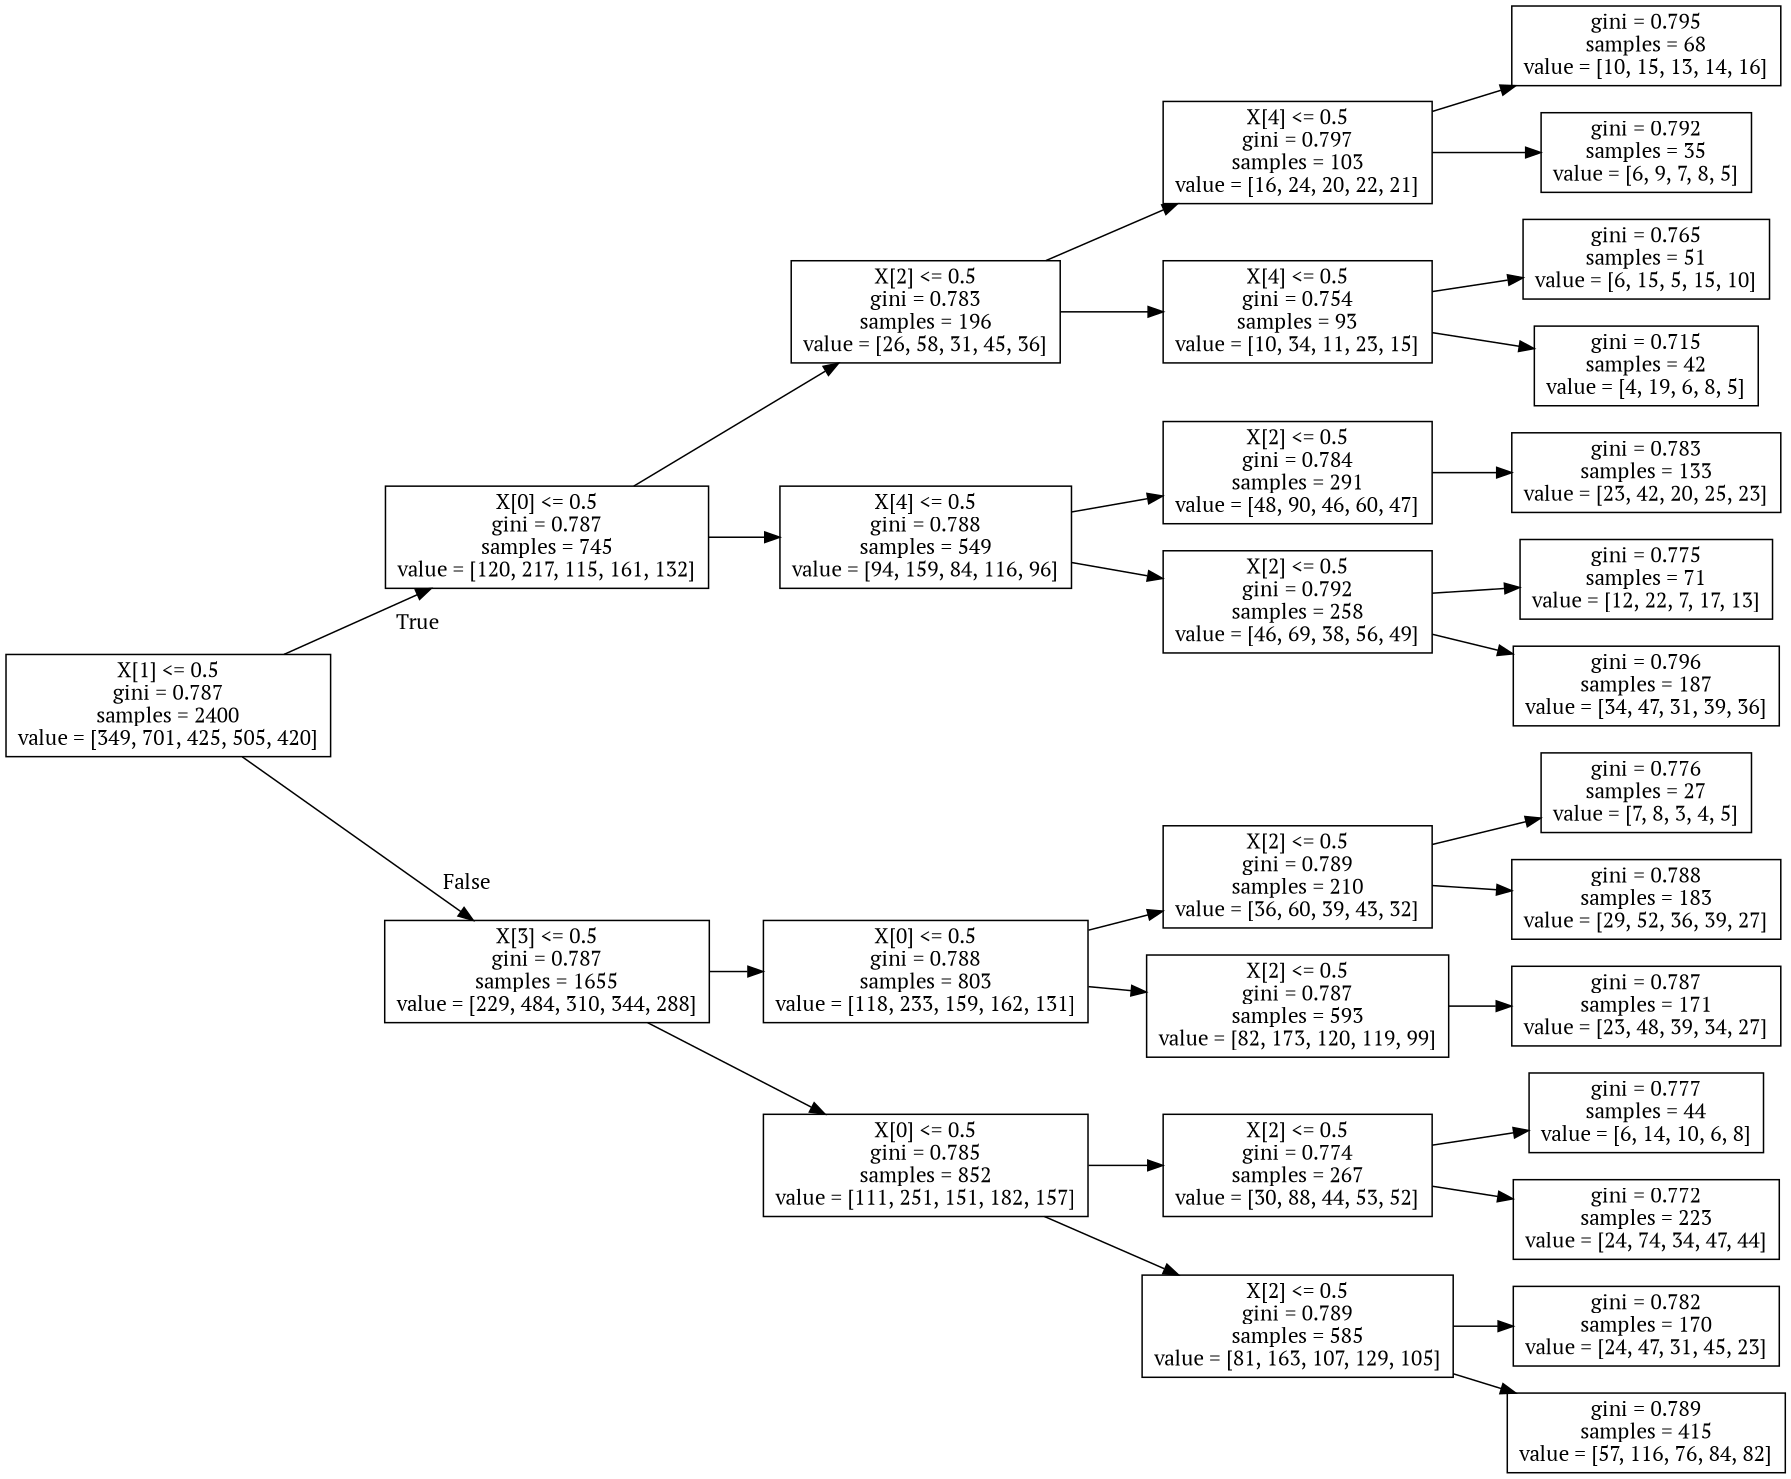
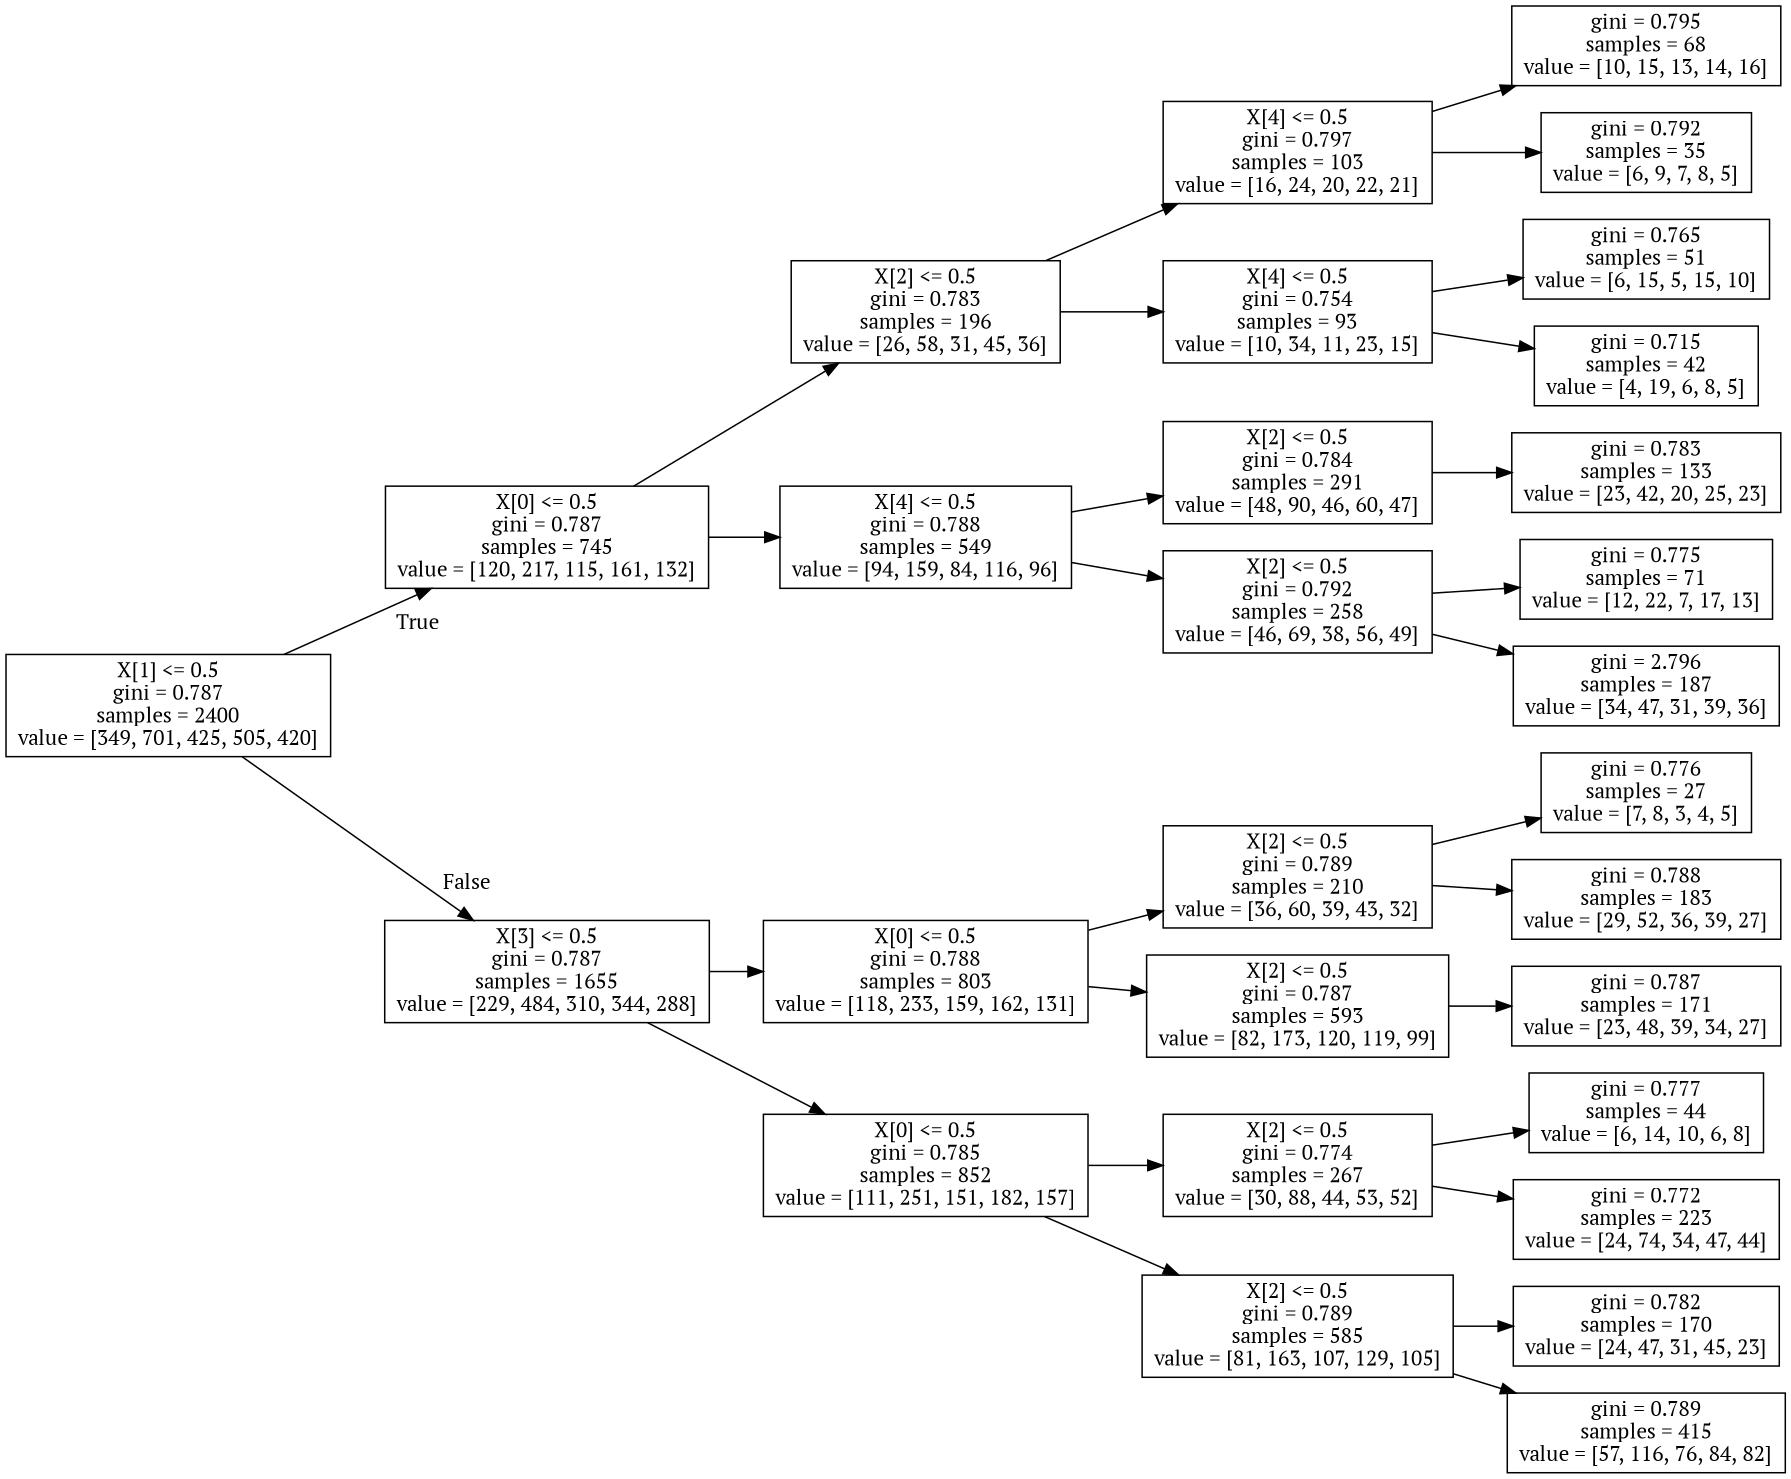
(1646, 686) -> (1646, 686)
